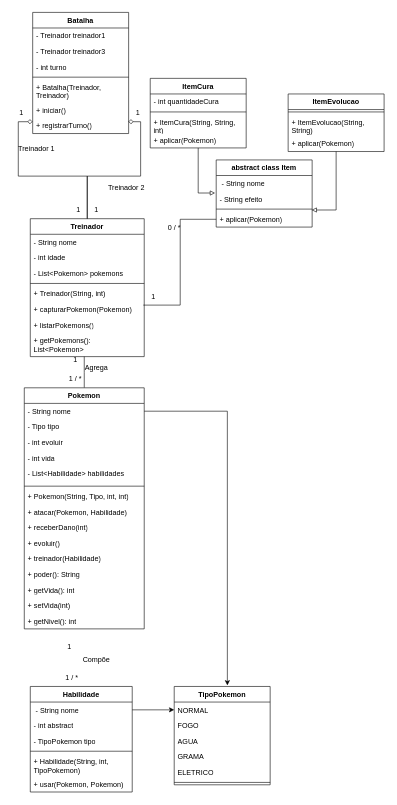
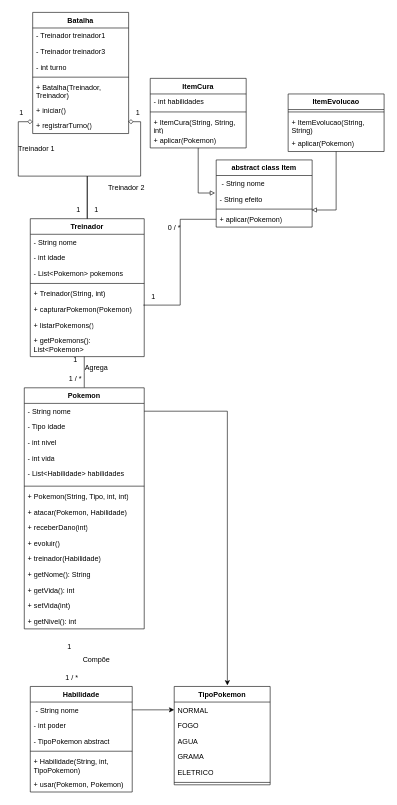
(190, 102) -> (183, 102)
(46, 428) -> (48, 428)
(49, 443) -> (45, 443)
(58, 575) -> (62, 575)
(59, 726) -> (53, 726)
(66, 742) -> (75, 742)
